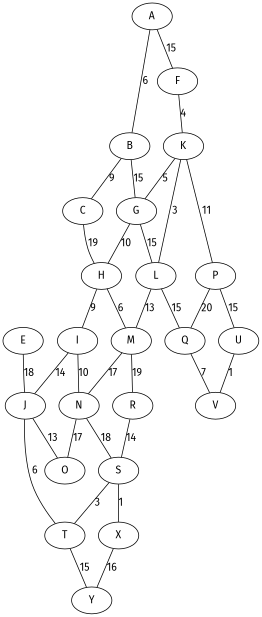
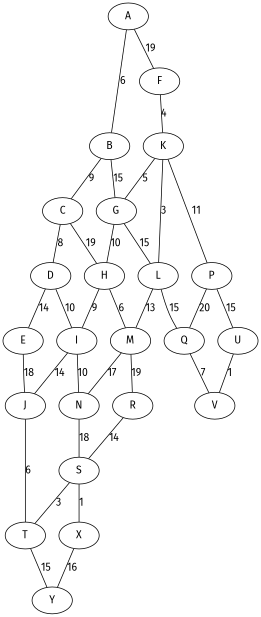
(171, 49) -> (151, 49)
none -> (51, 276)
(65, 471) -> none
